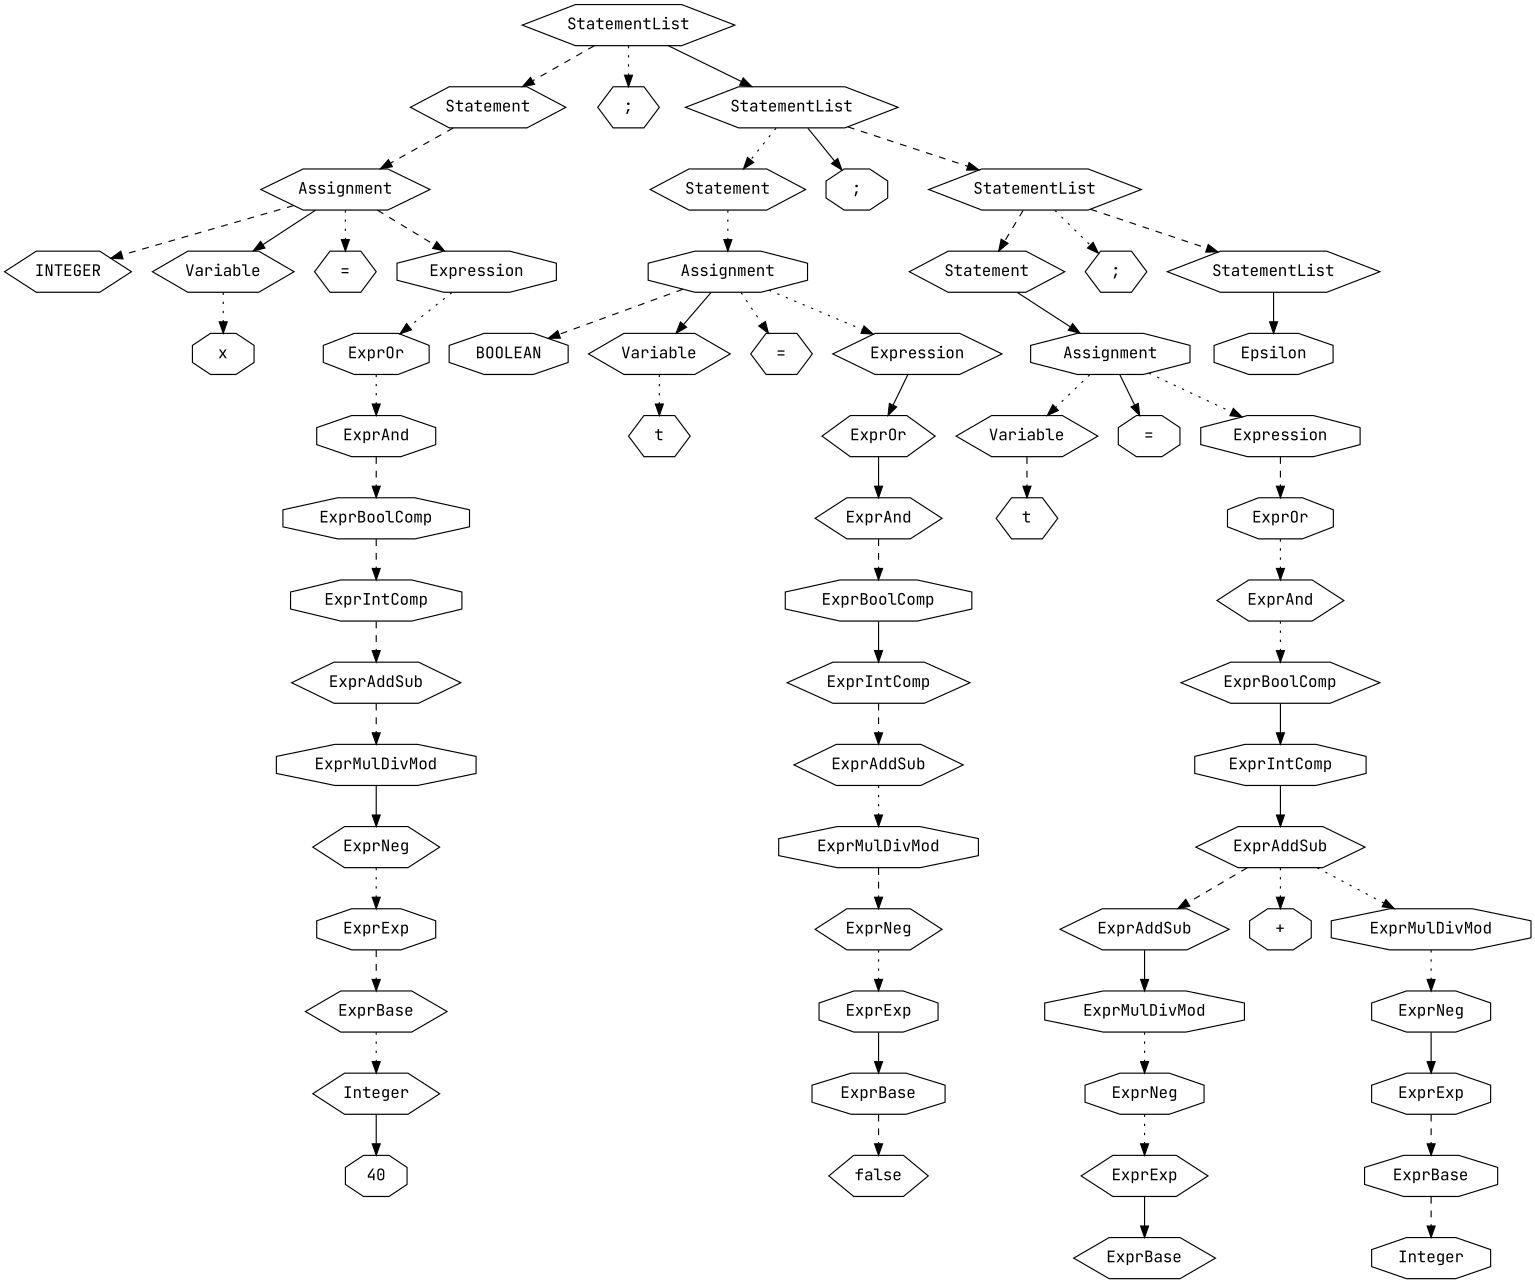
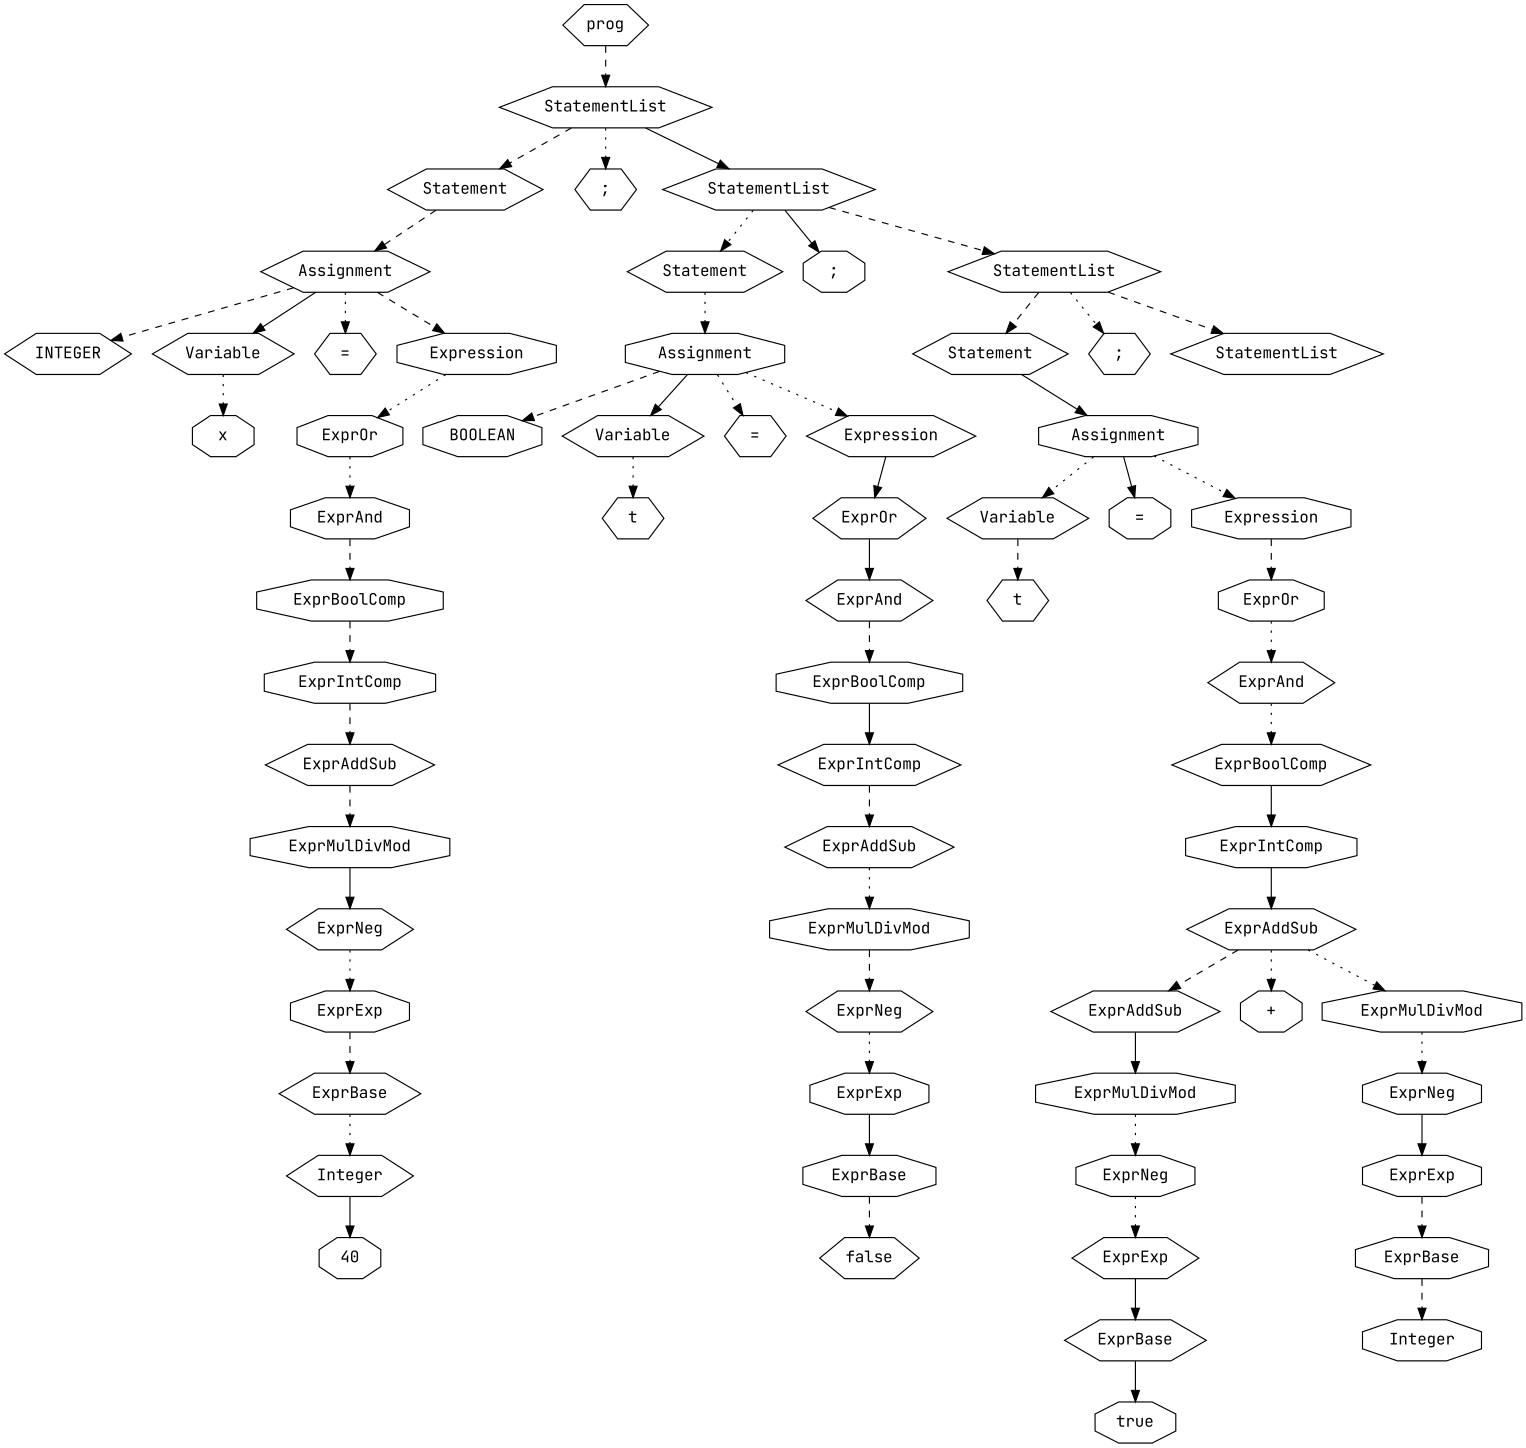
none -> (606, 25)
(1274, 354) -> none
none -> (1135, 1423)
